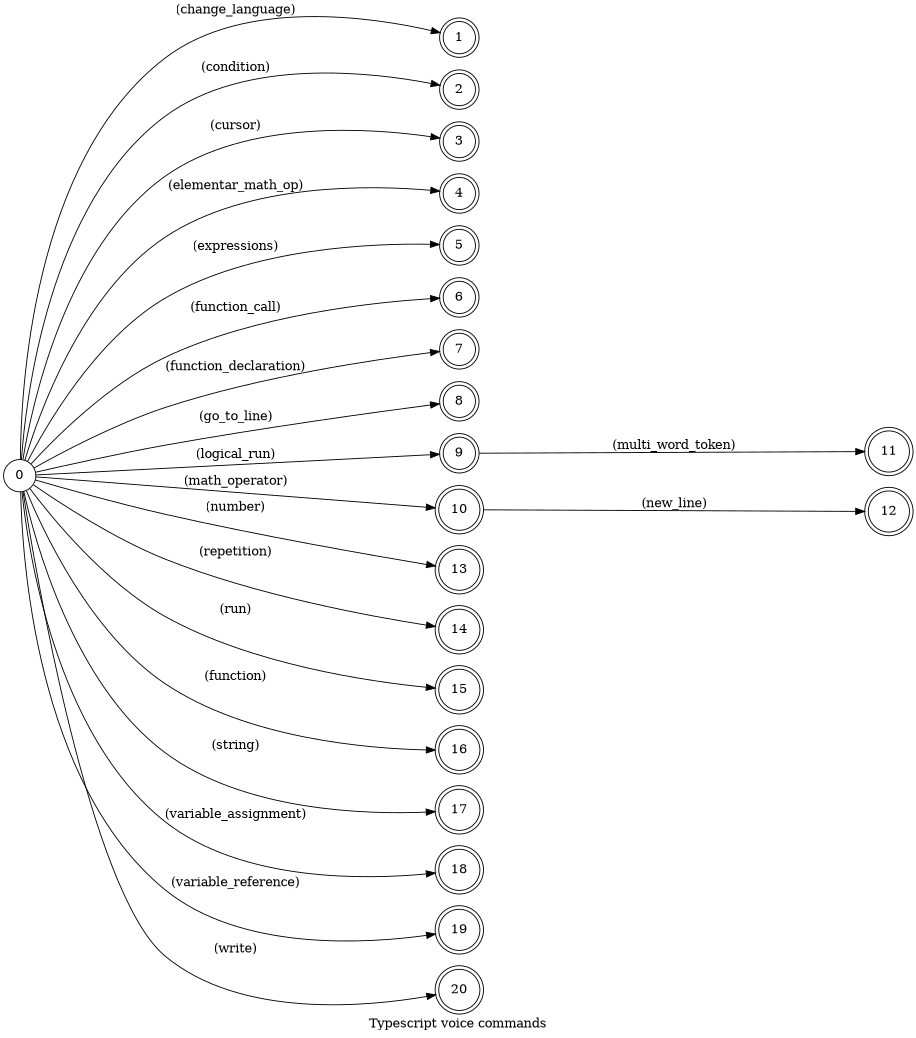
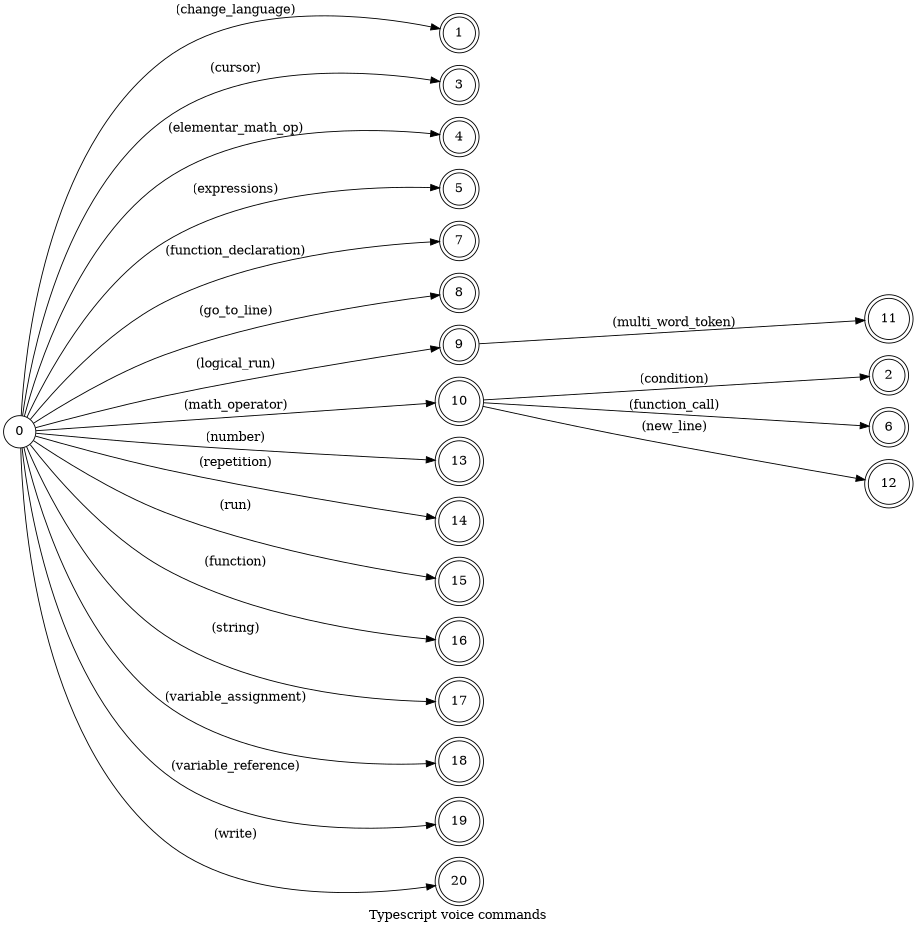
(126, 153) -> (672, 388)
(212, 339) -> (672, 414)
